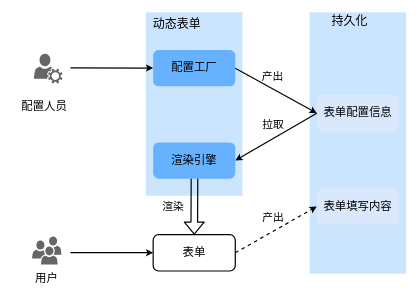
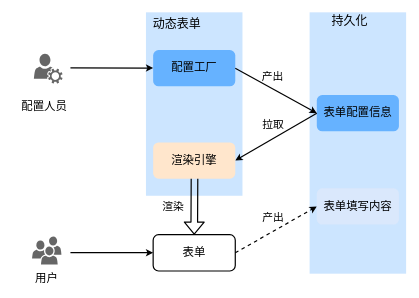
(358, 113) -> (358, 113)
(194, 161) -> (194, 161)
